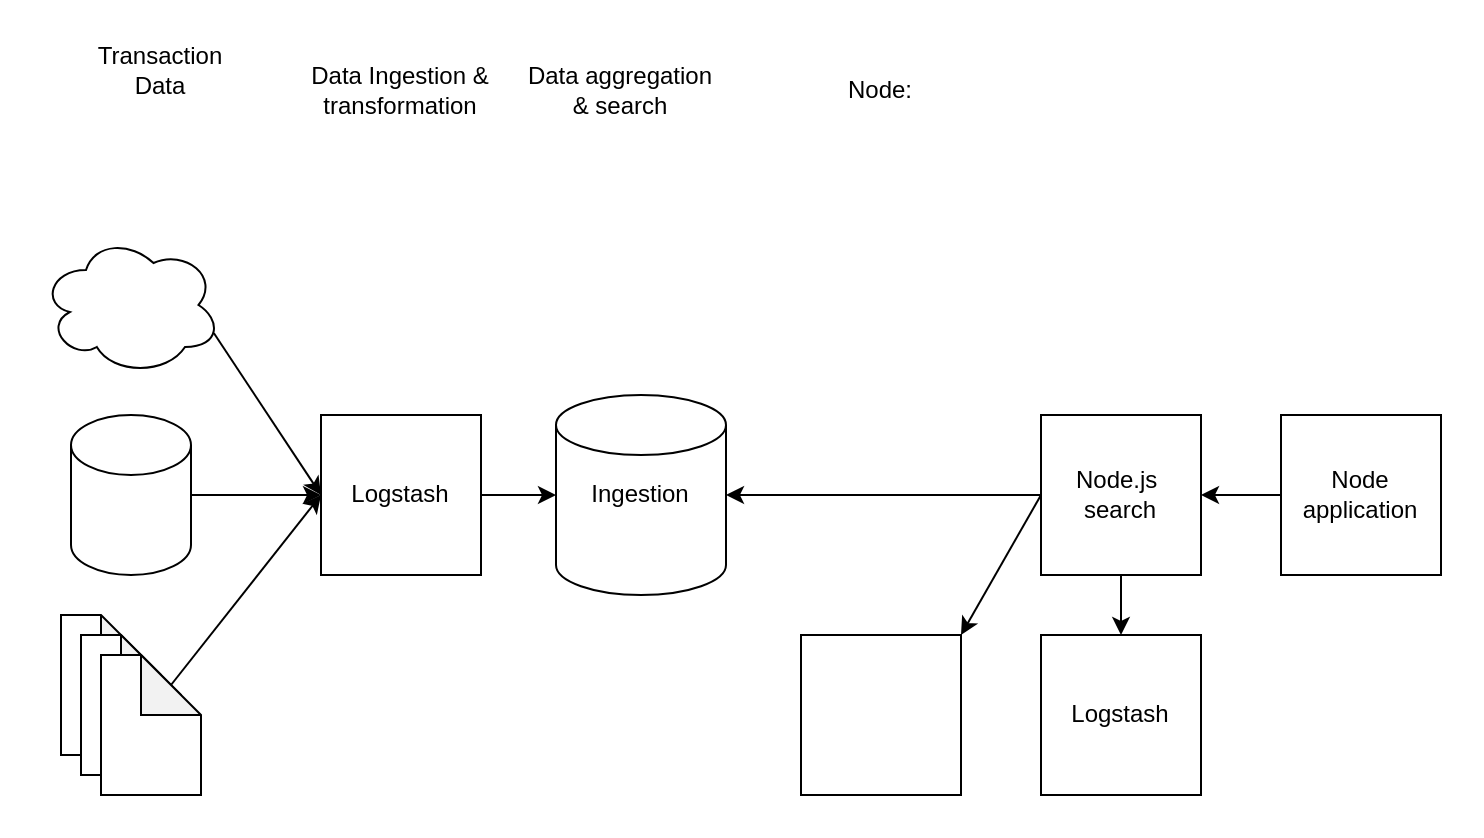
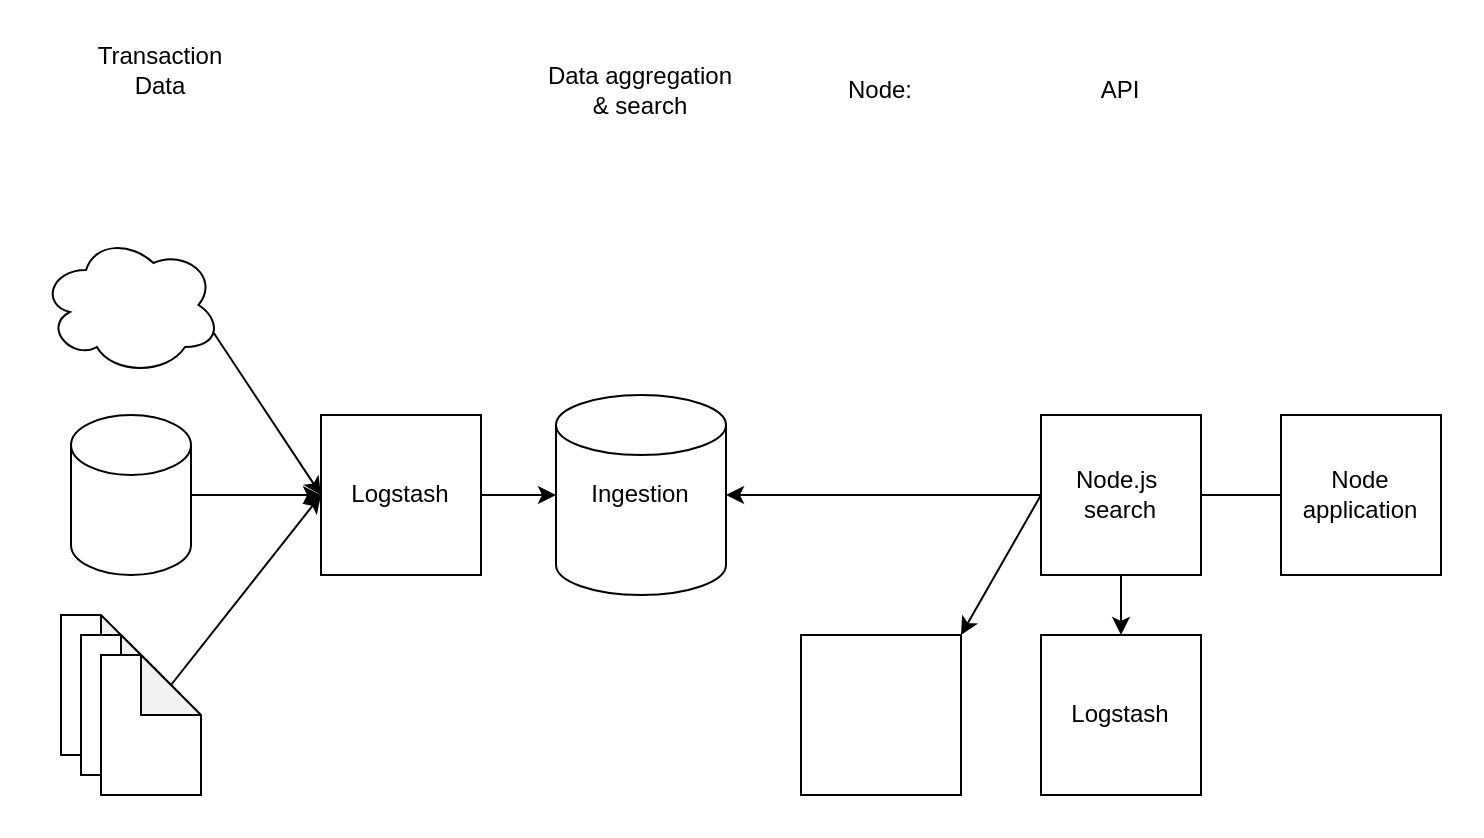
(401, 91) -> none
(621, 91) -> (641, 91)
none -> (1121, 91)
(1216, 495) -> (1210, 495)
